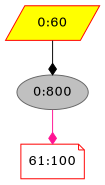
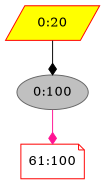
(53, 23) -> (53, 23)
(53, 92) -> (53, 92)
